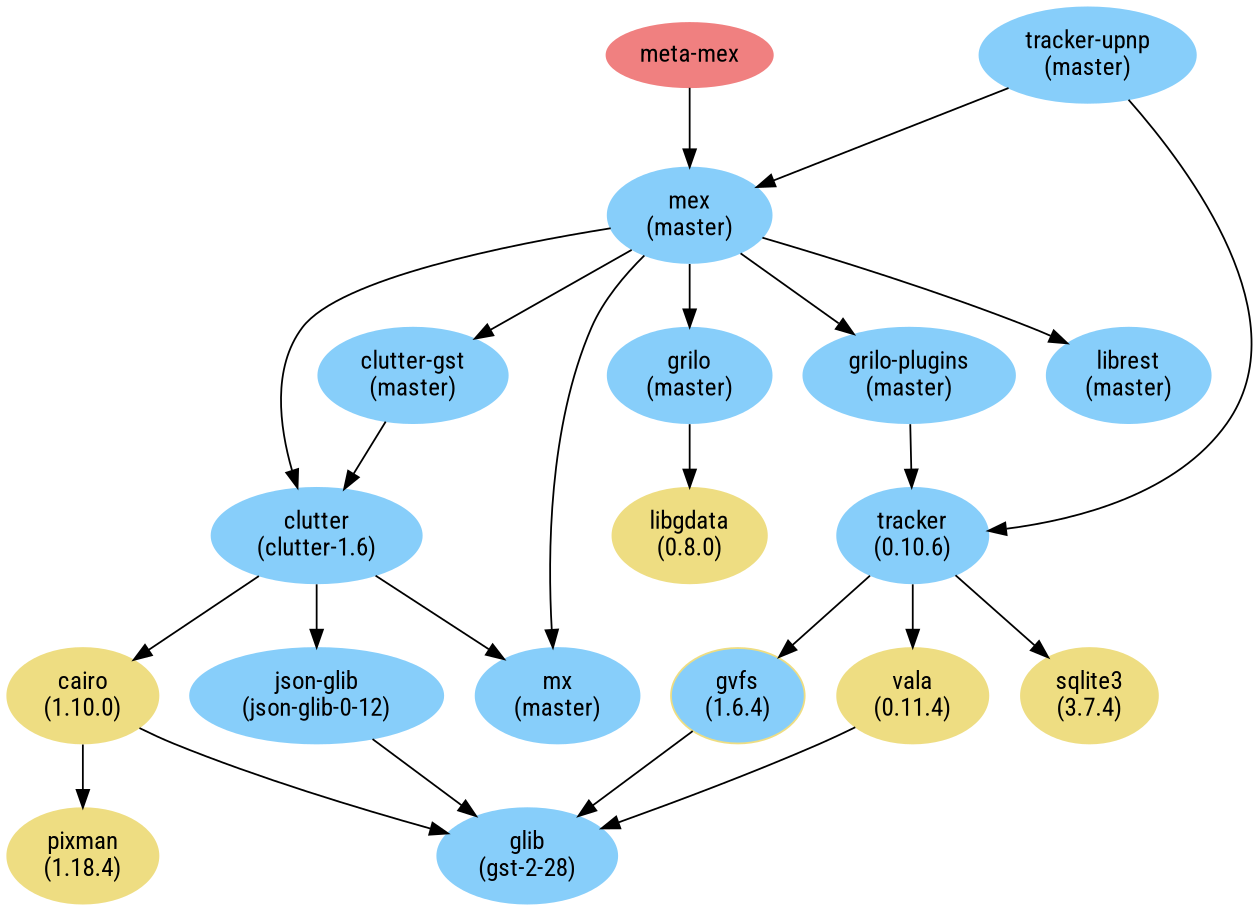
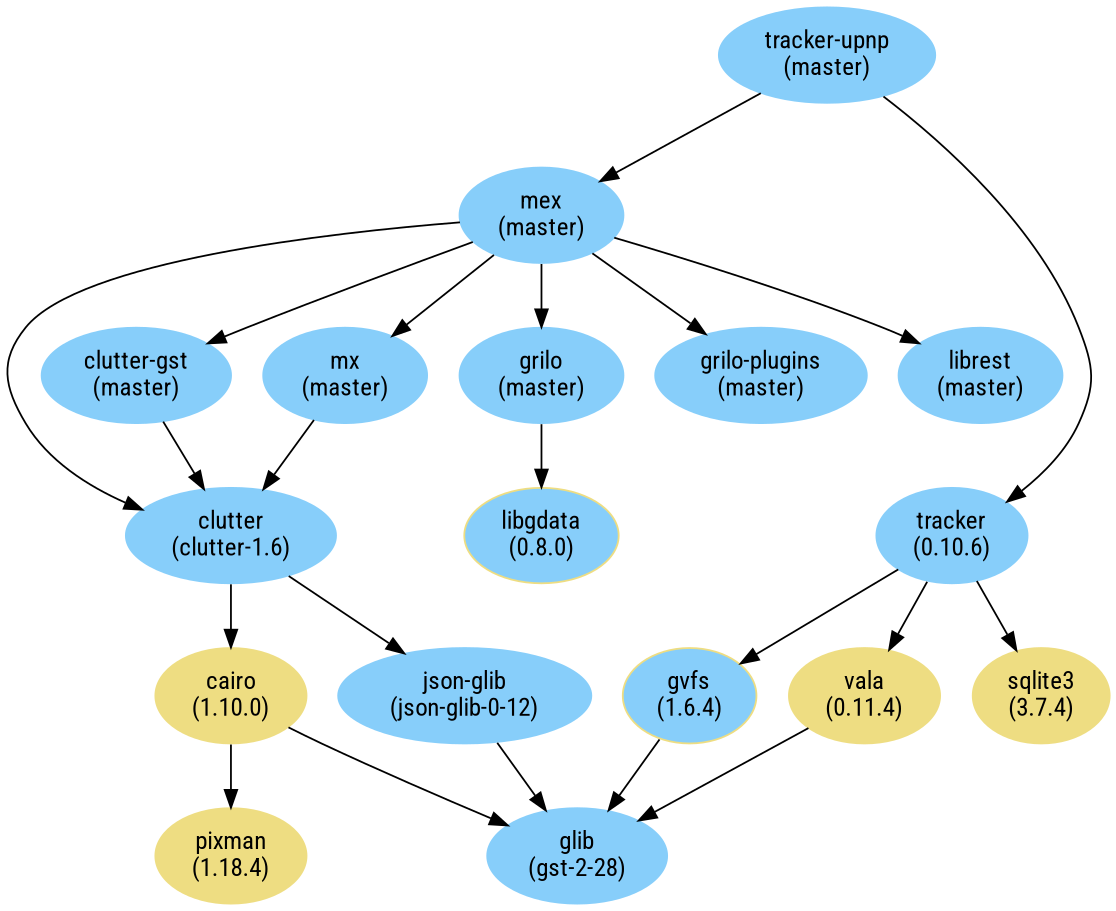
(690, 55) -> none
(911, 447) -> none
(690, 536) -> (541, 536)
(432, 612) -> (294, 447)
